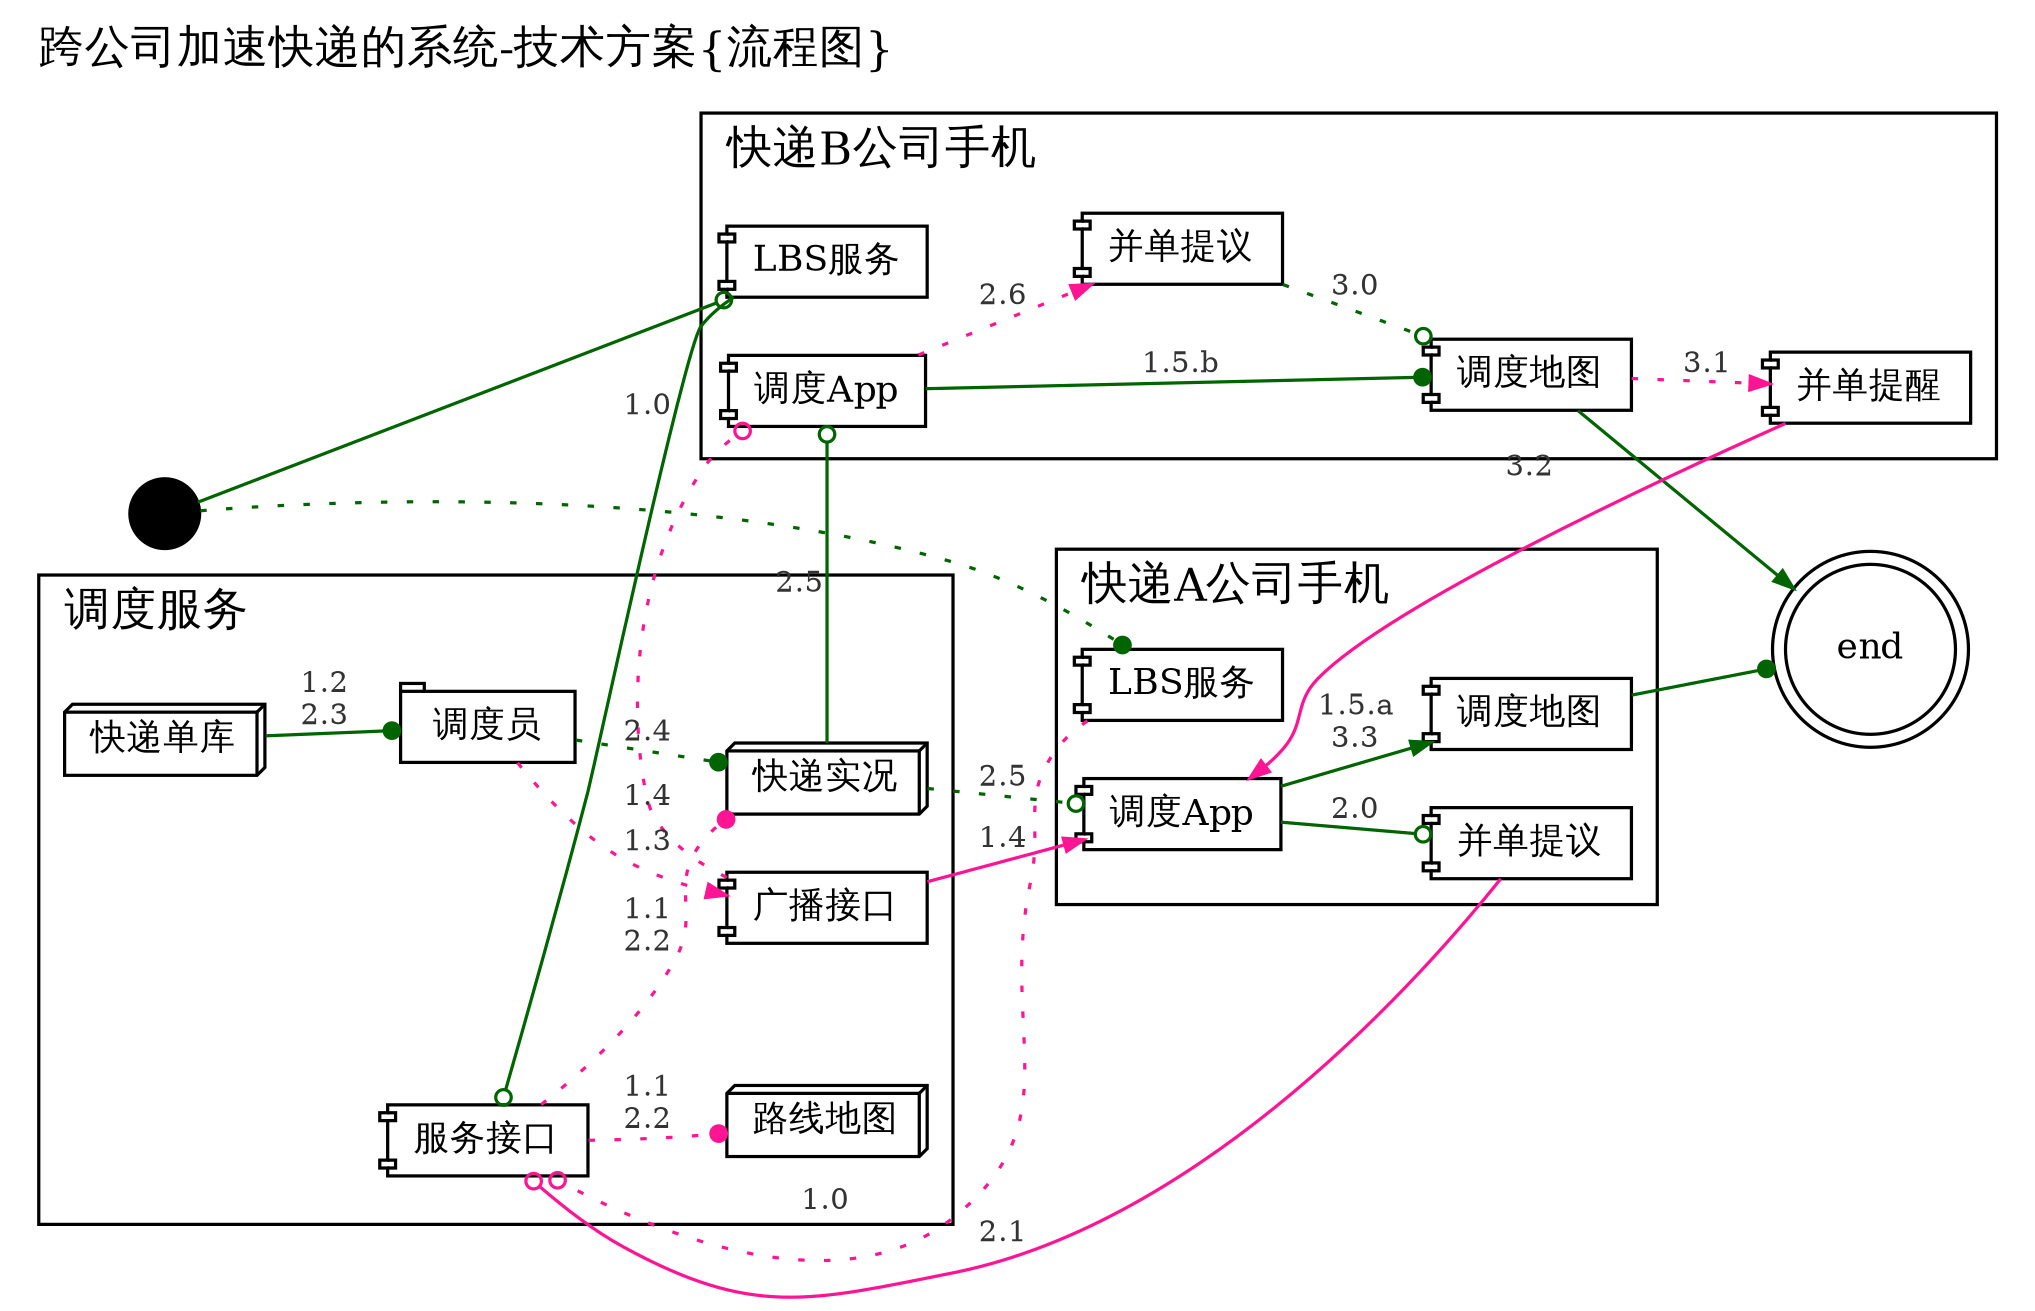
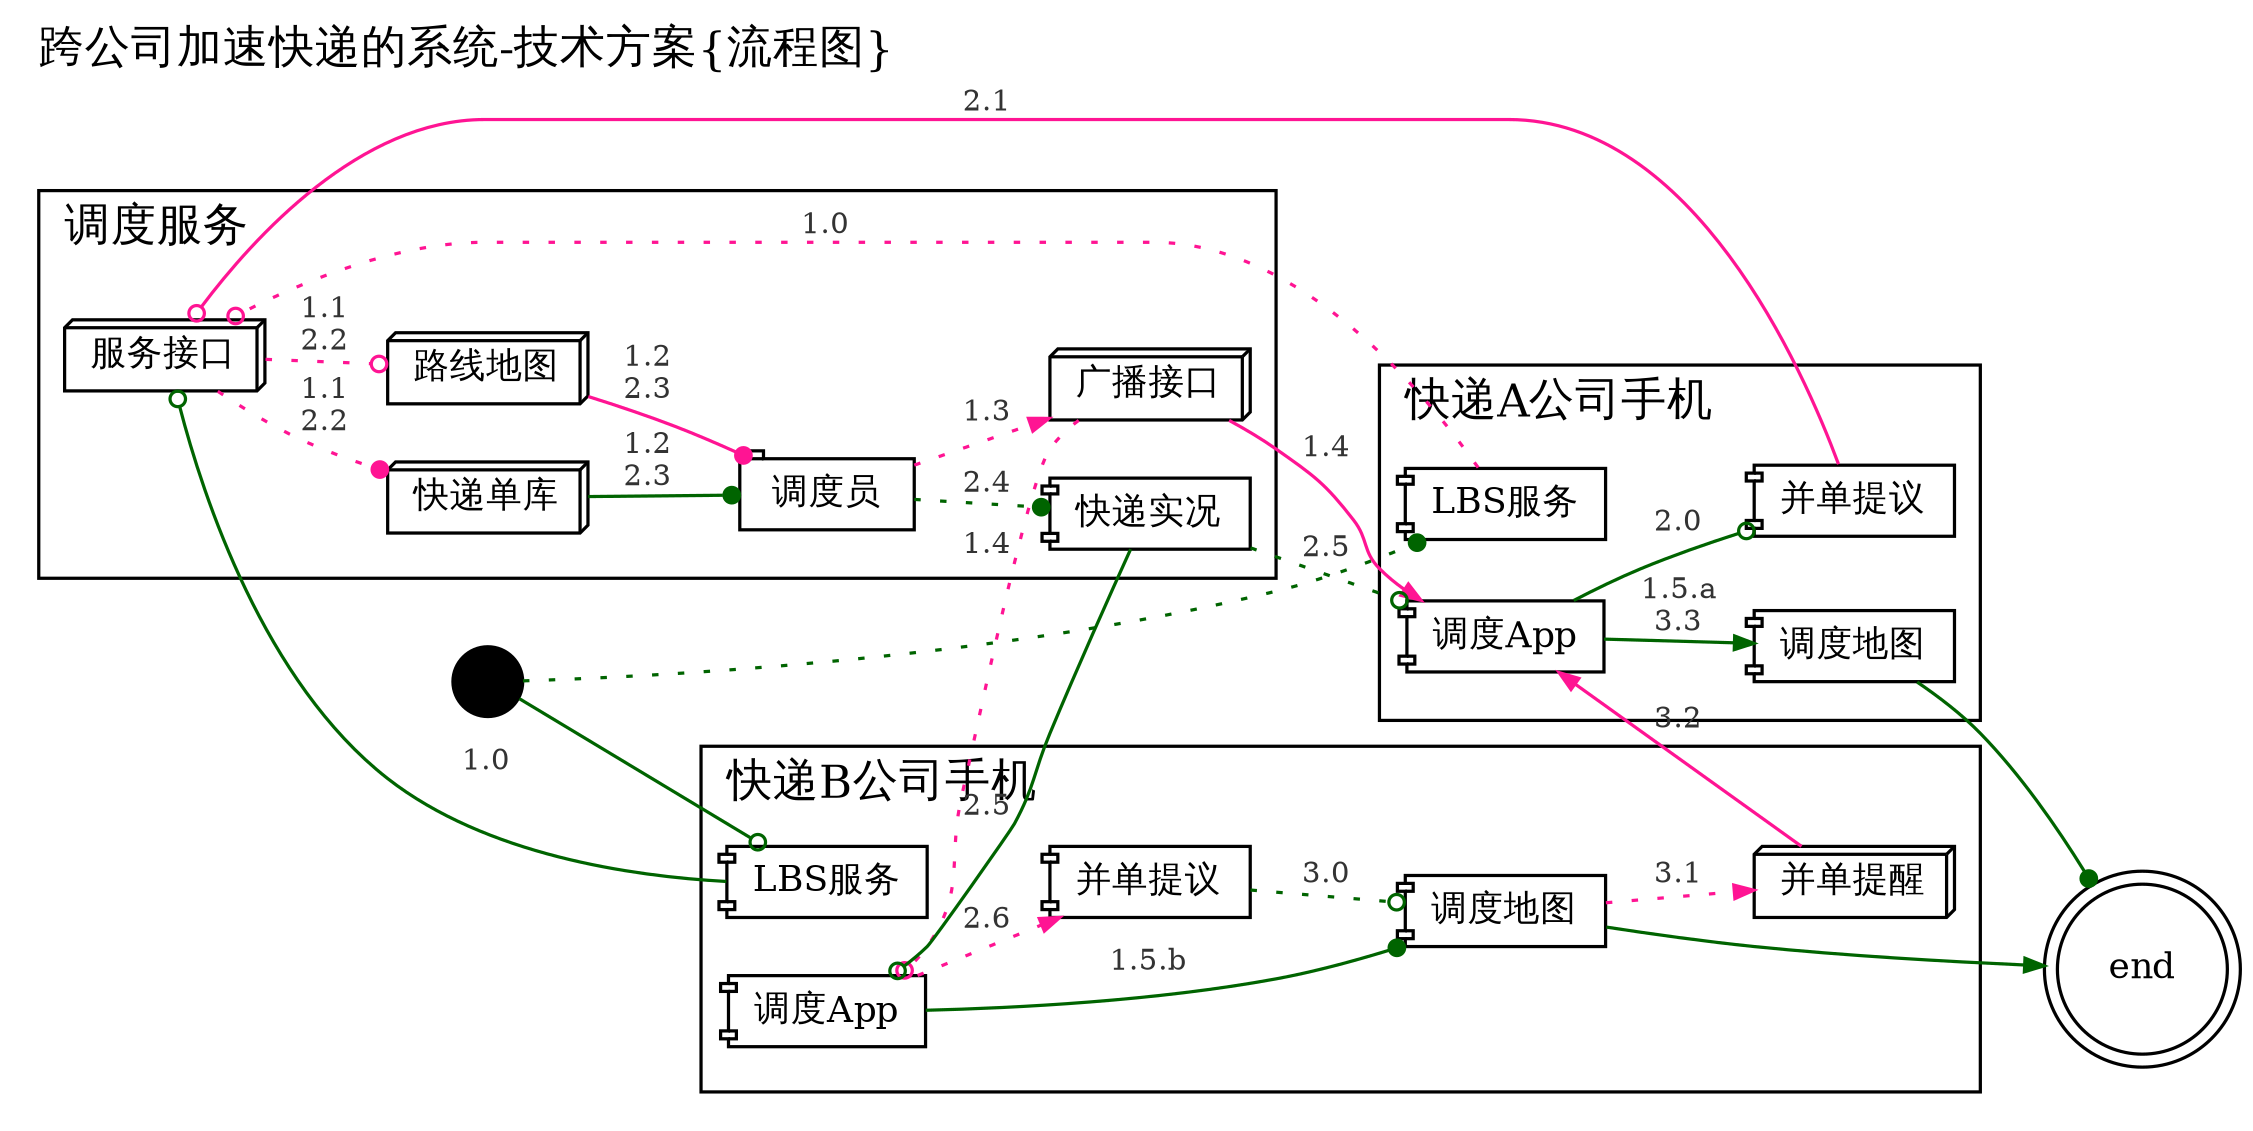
(1870, 388) -> (1854, 882)
none -> (663, 422)
(827, 779) -> (1150, 514)
(827, 908) -> (1150, 384)
(662, 981) -> (292, 435)
(649, 1139) -> (318, 361)
(488, 1140) -> (165, 355)
